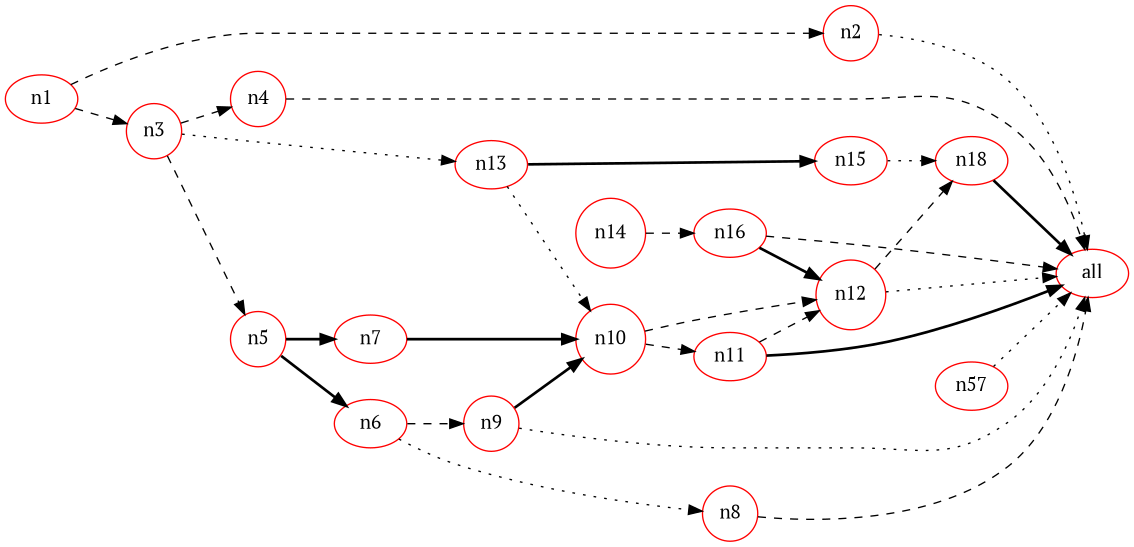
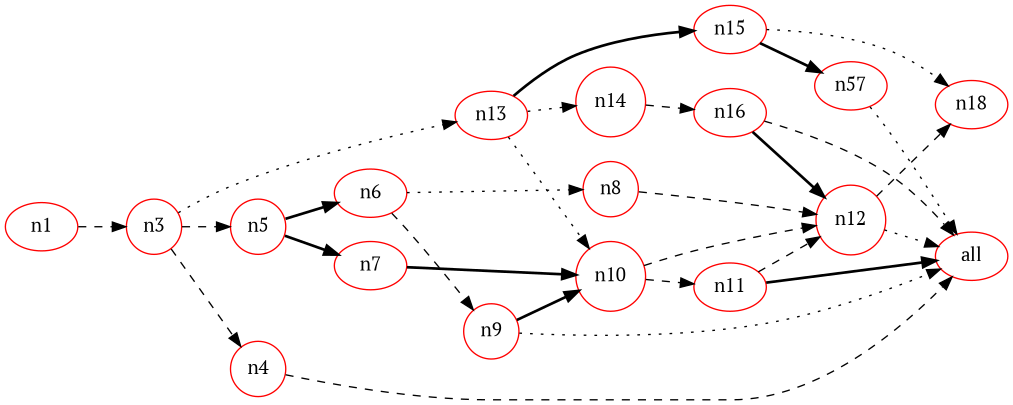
(851, 33) -> none
none -> (784, 55)
none -> (545, 109)
(1027, 213) -> none
(973, 488) -> (721, 201)
